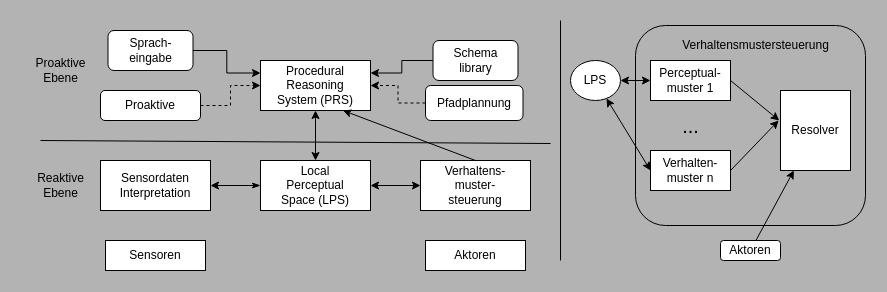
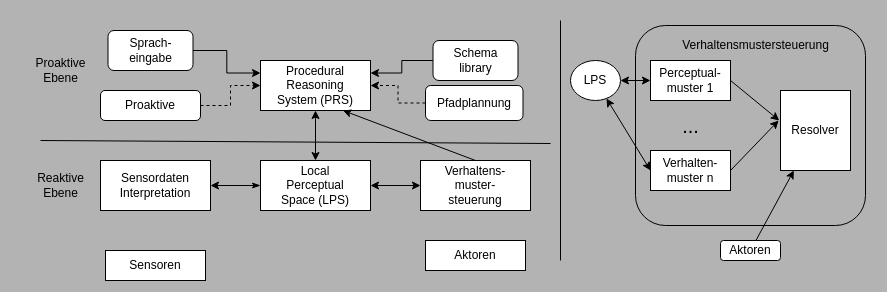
(156, 256) -> (156, 266)
